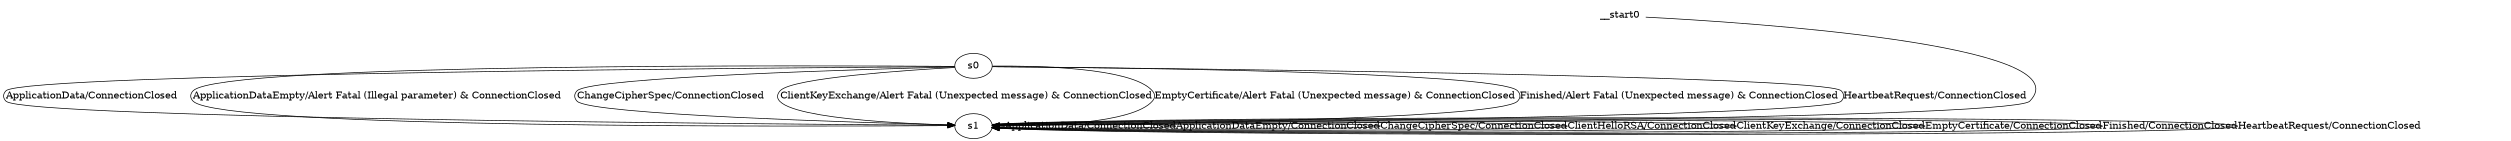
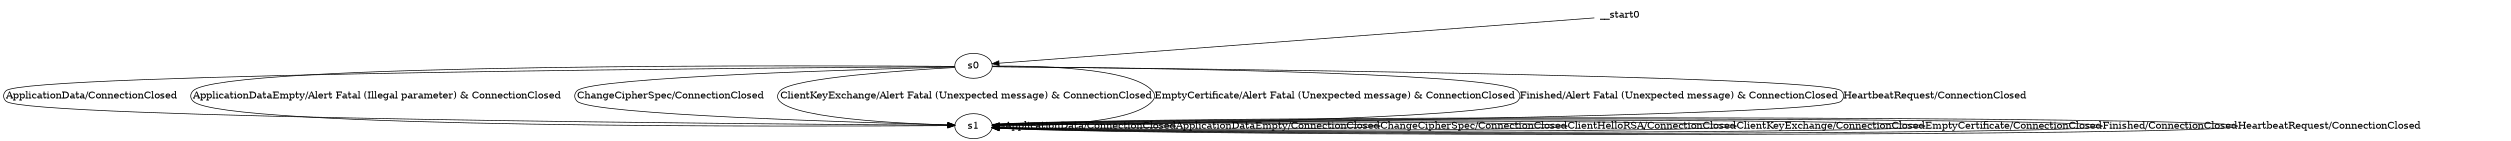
(1868, 113) -> (1297, 41)
